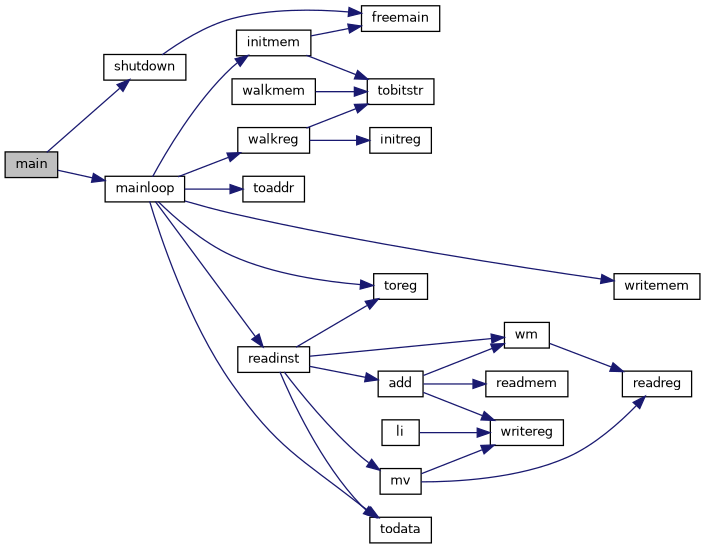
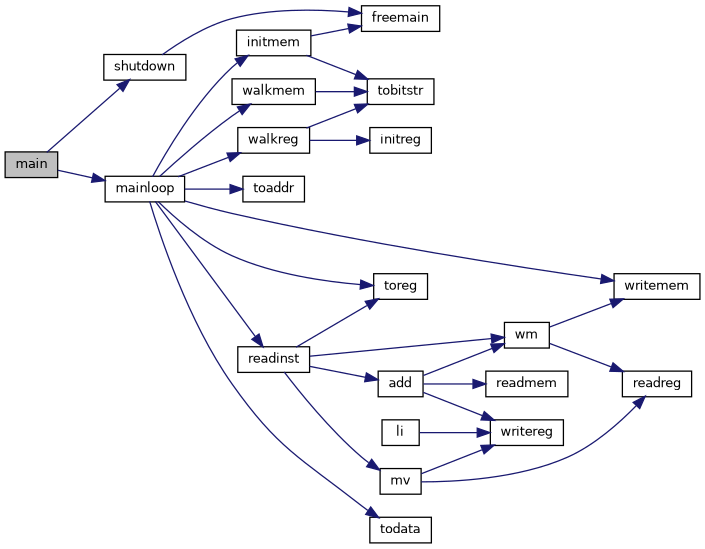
none -> (198, 142)
none -> (580, 315)
(317, 445) -> none
